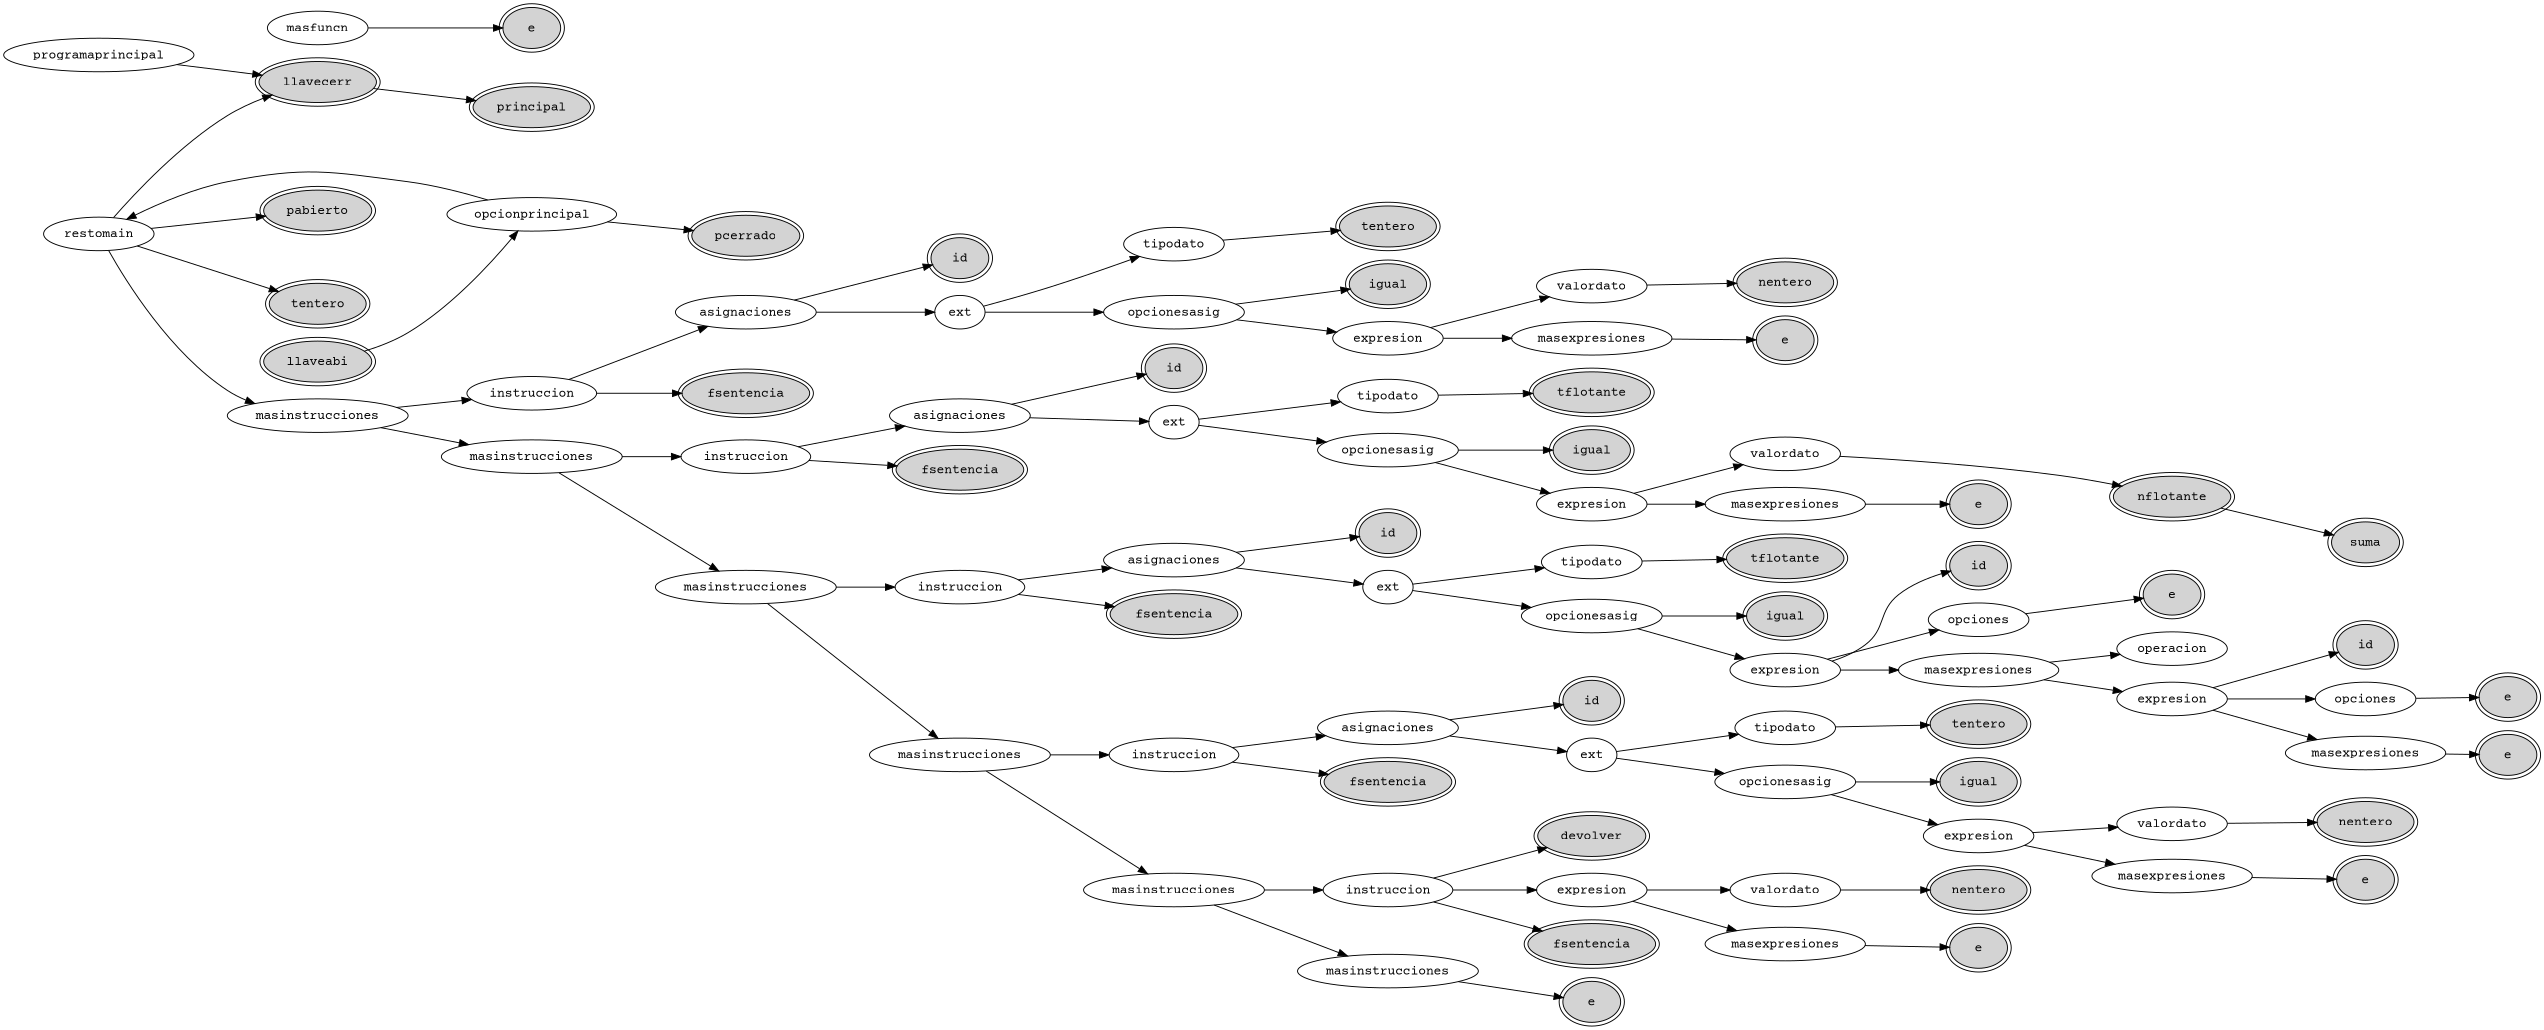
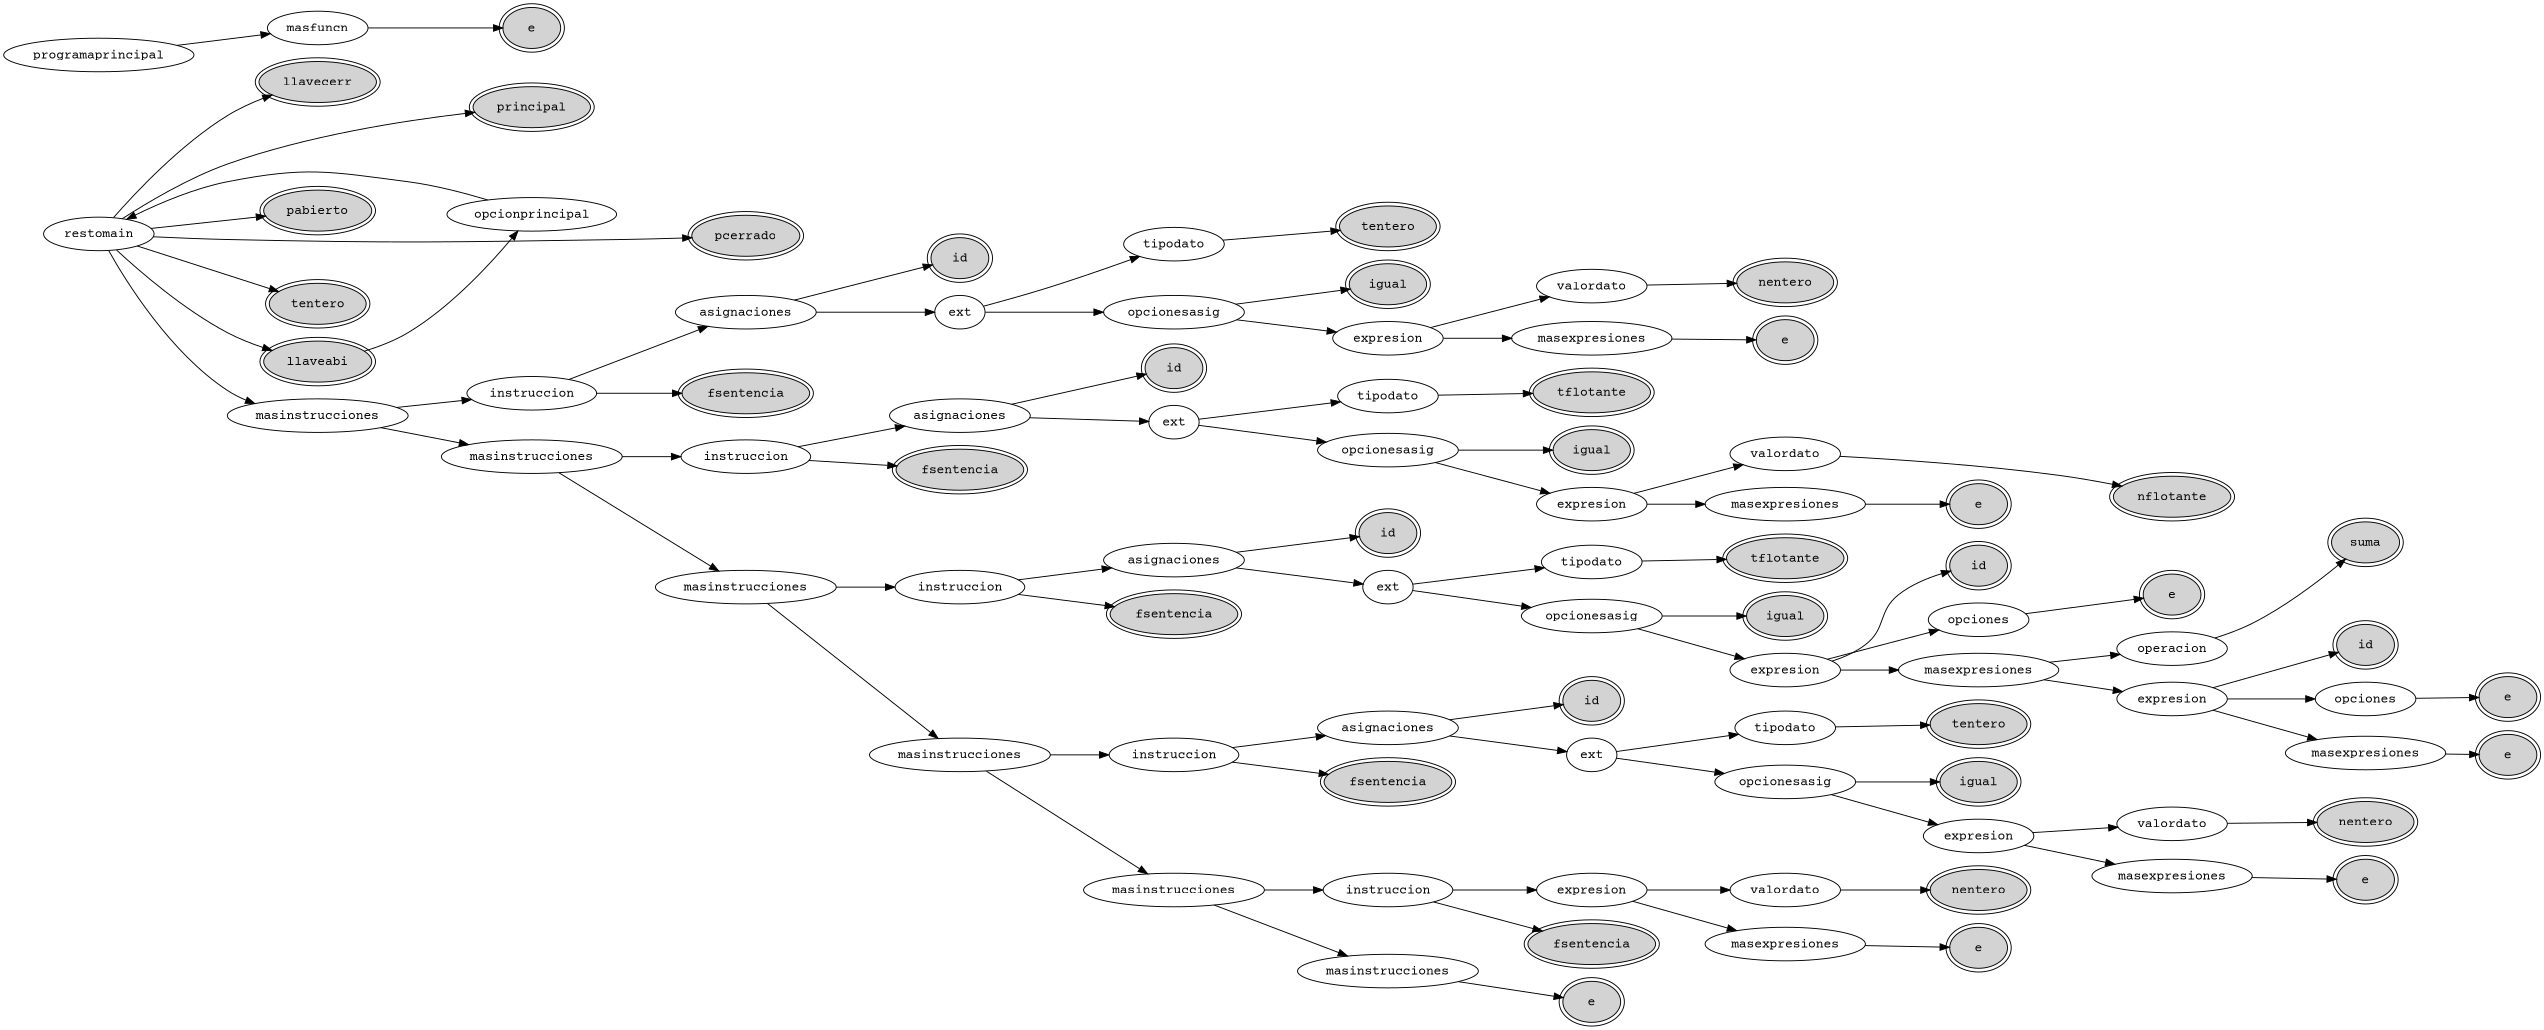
(215, 69) -> (219, 40)
(420, 94) -> (287, 146)
(646, 226) -> (418, 242)
none -> (185, 306)
(2273, 520) -> (2280, 607)
(1592, 836) -> none
